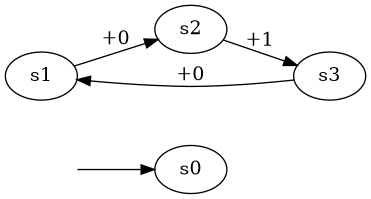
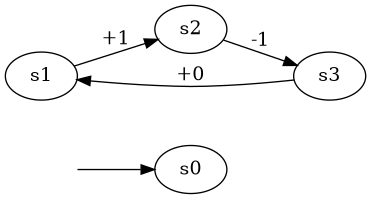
(116, 39) -> (116, 39)
(260, 41) -> (260, 41)
